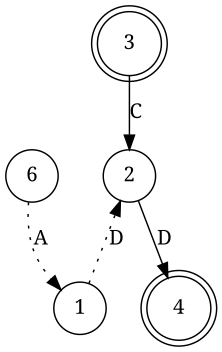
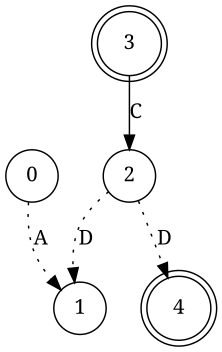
(32, 176) -> (32, 176)
(150, 233) -> (150, 233)
(102, 249) -> (80, 225)
